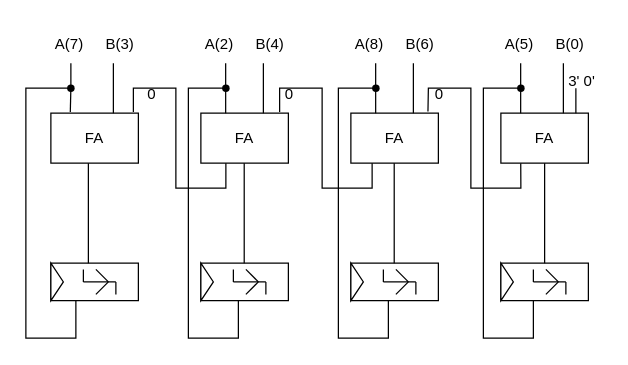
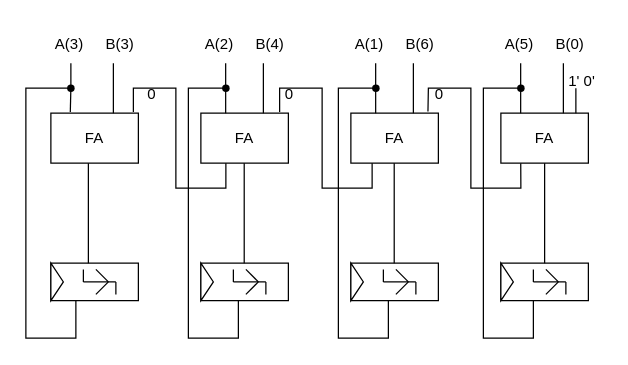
(69, 44) -> (69, 44)
(369, 44) -> (369, 44)
(582, 82) -> (582, 82)
